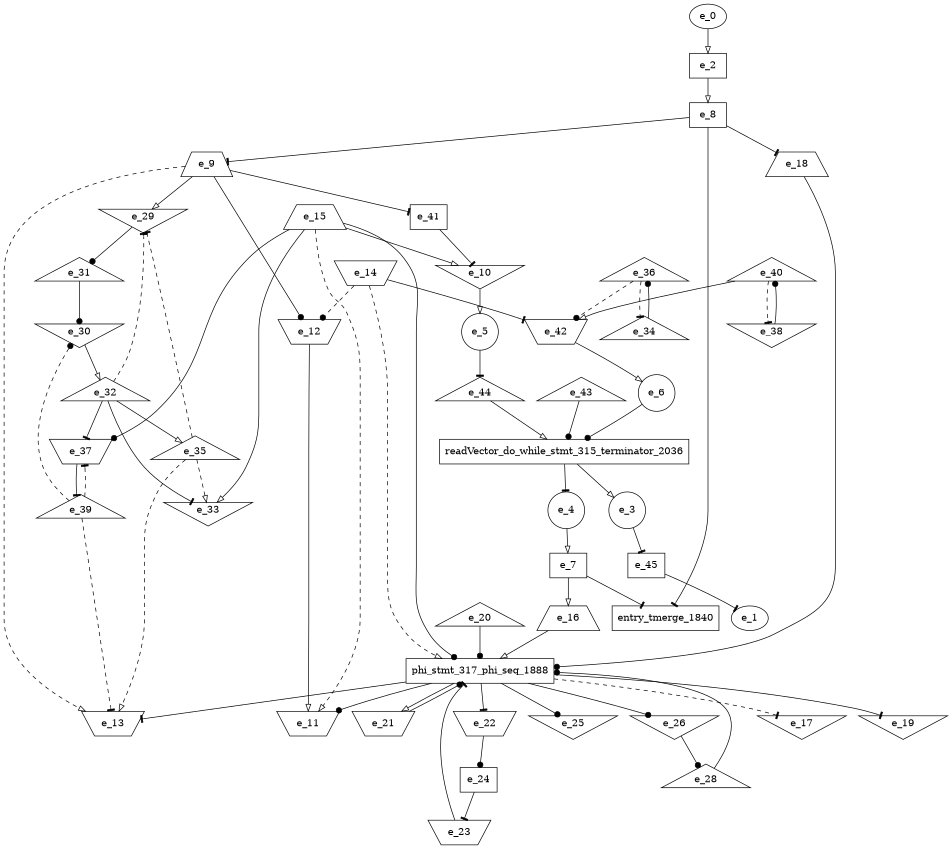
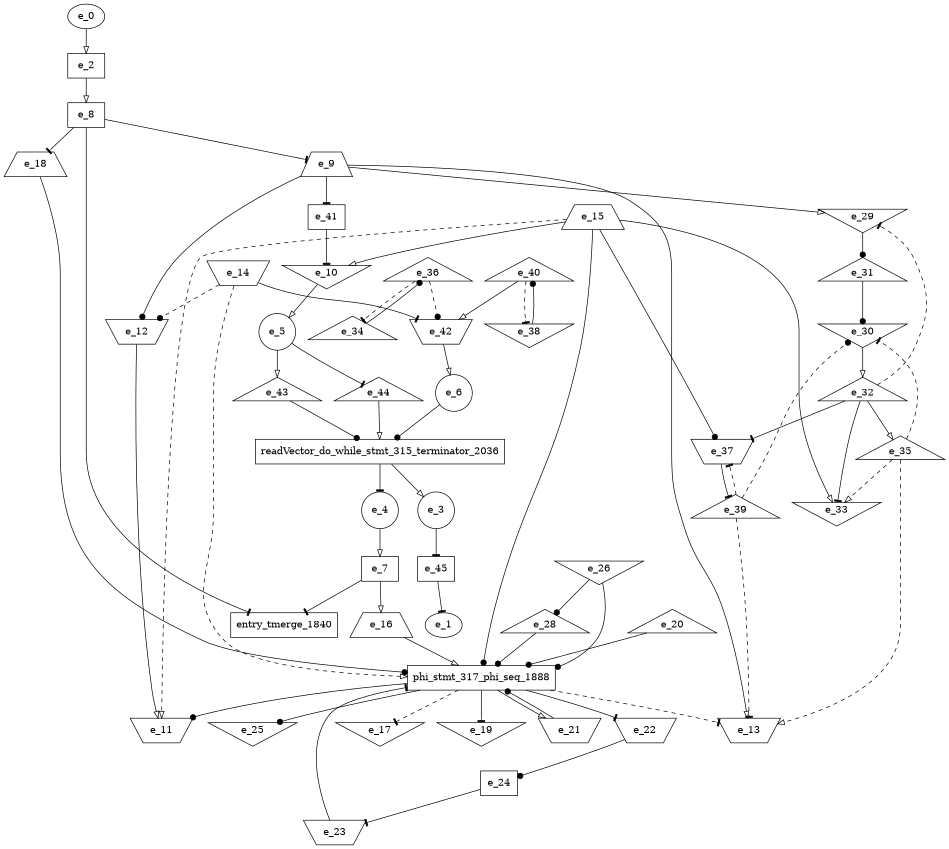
(170, 336) -> (916, 384)
none -> (277, 360)
(4, 393) -> (672, 311)
(587, 698) -> (600, 634)
(275, 700) -> (634, 705)
